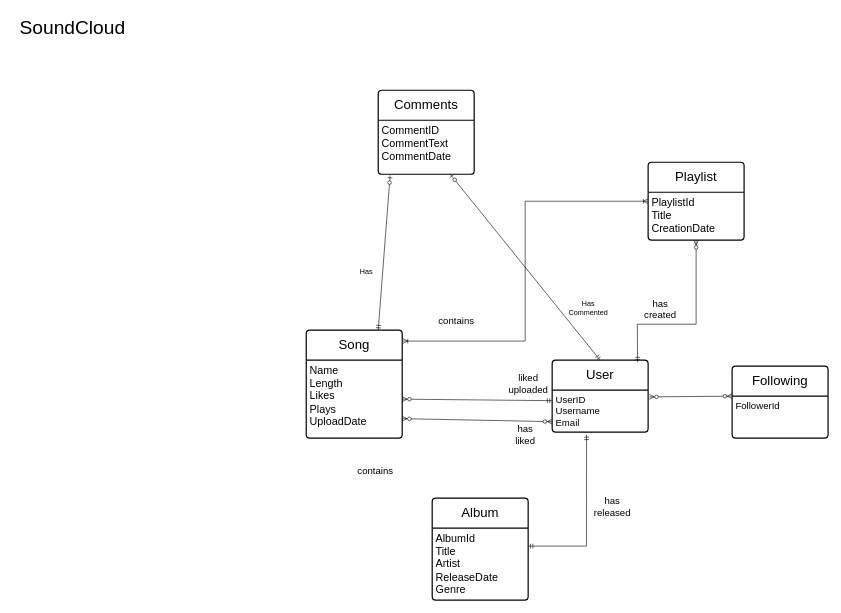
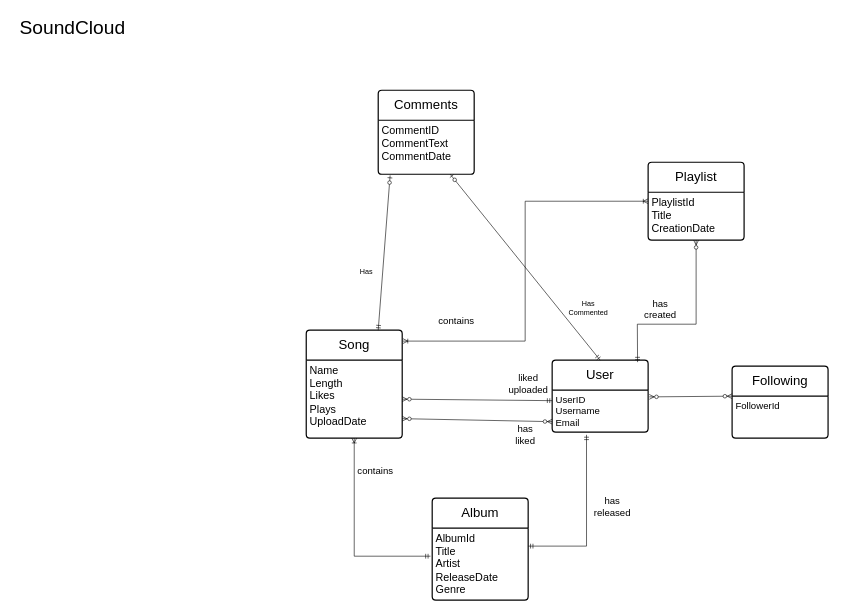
none -> (427, 556)
